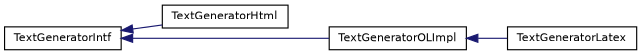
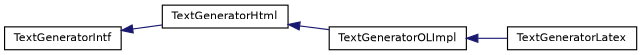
(231, 38) -> (314, 28)
